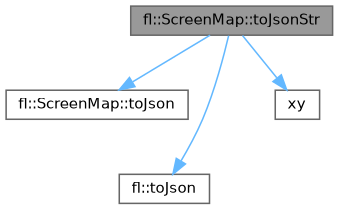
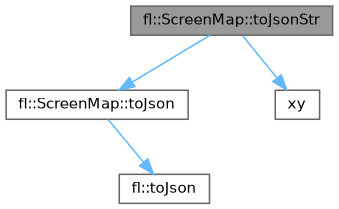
(210, 100) -> (126, 141)
